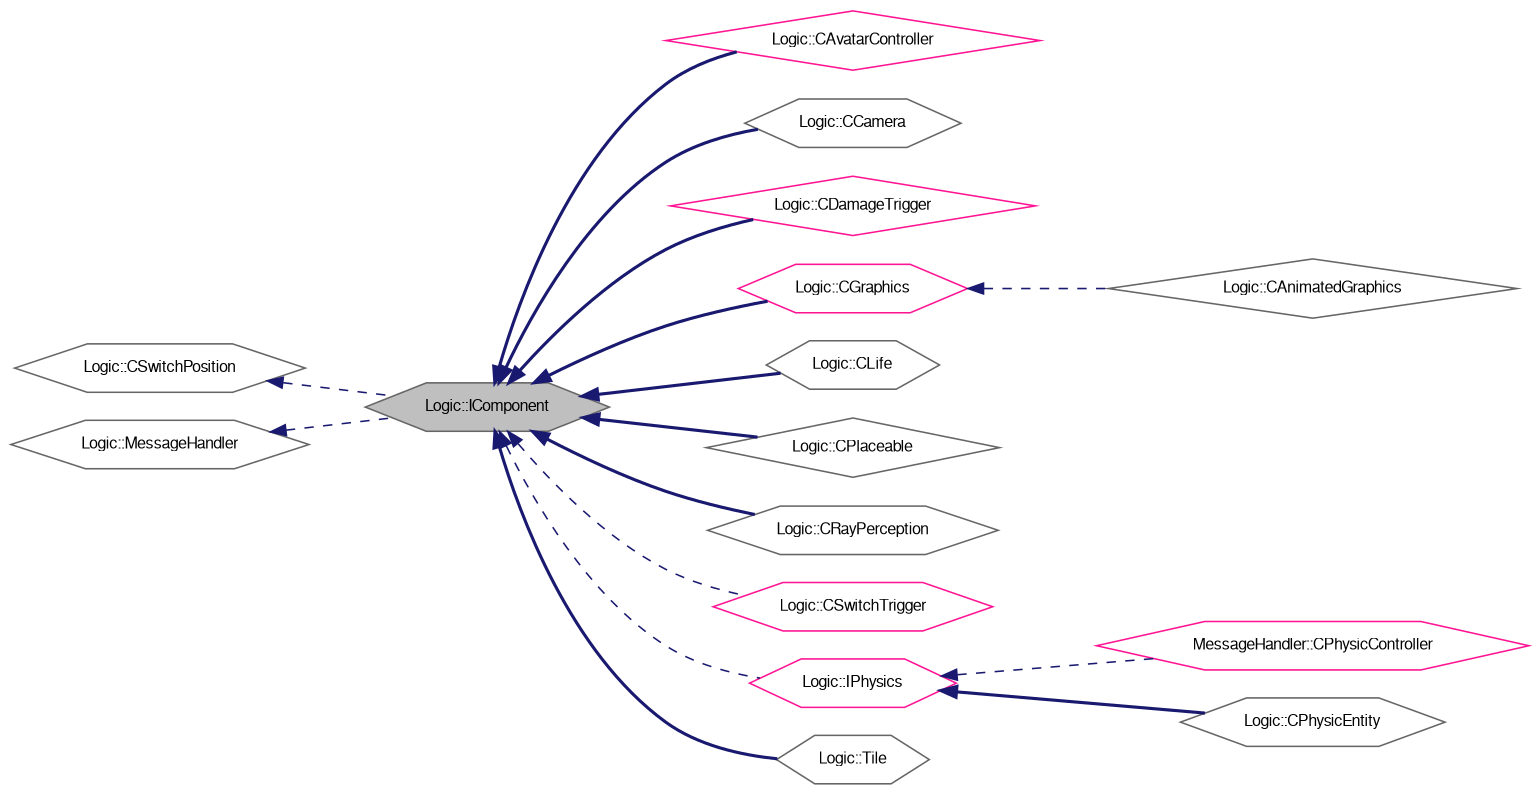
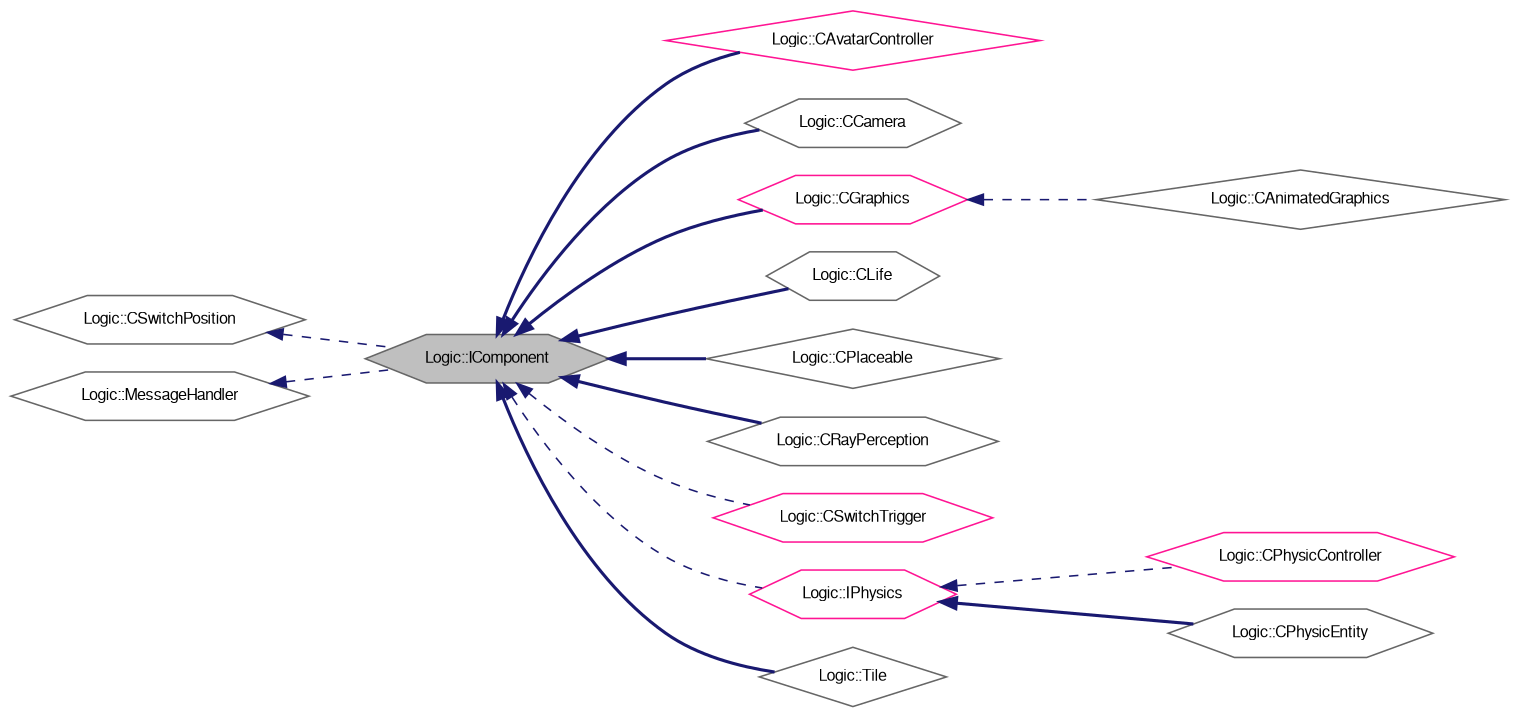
(853, 206) -> none
(1313, 646) -> (1301, 557)
(853, 760) -> (853, 677)
